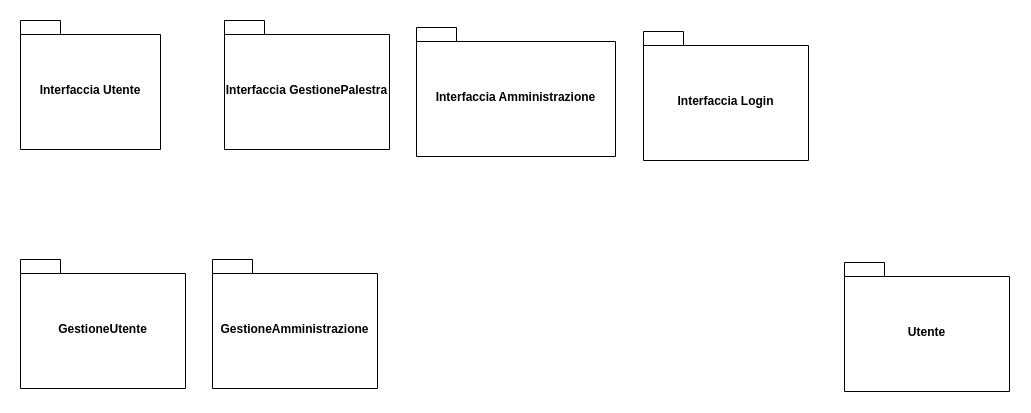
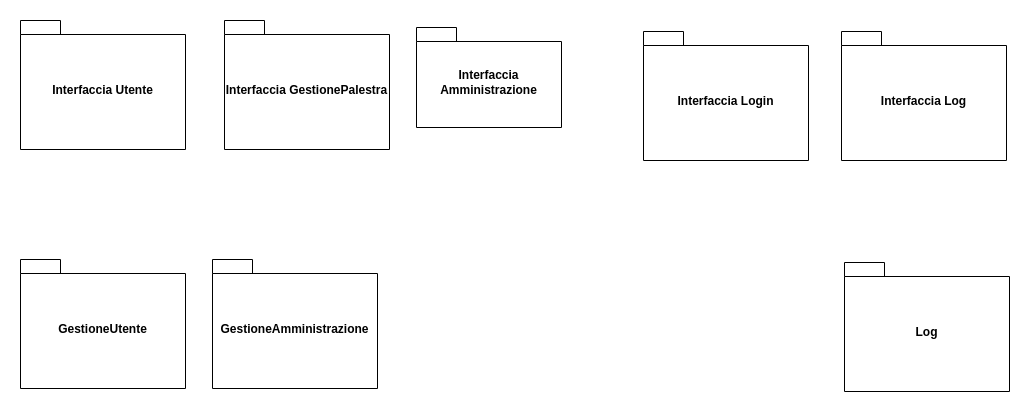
(91, 85) -> (103, 85)
(516, 92) -> (489, 78)
none -> (924, 96)
(927, 333) -> (927, 333)
